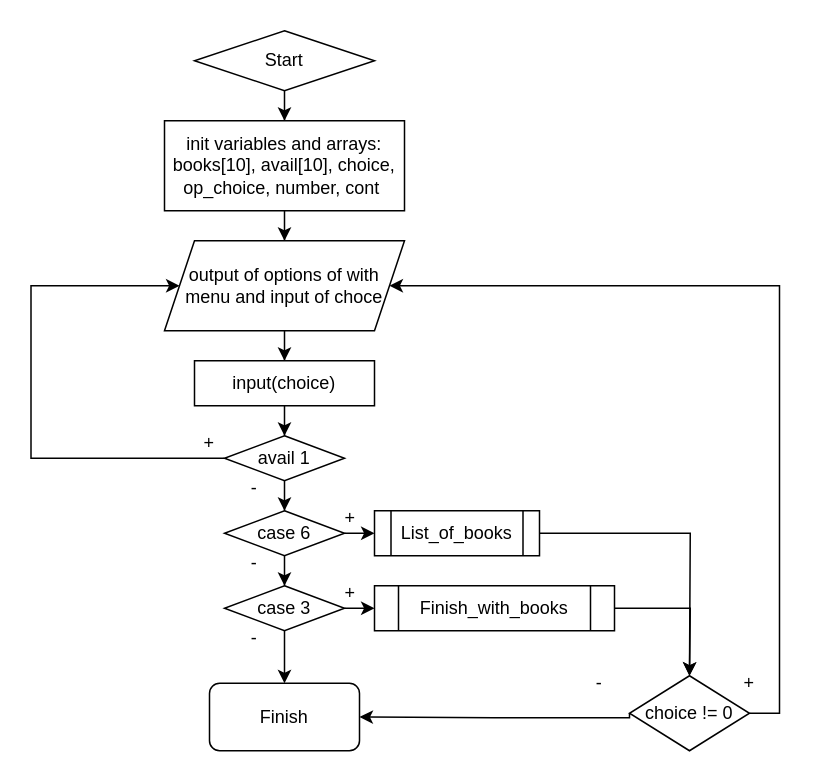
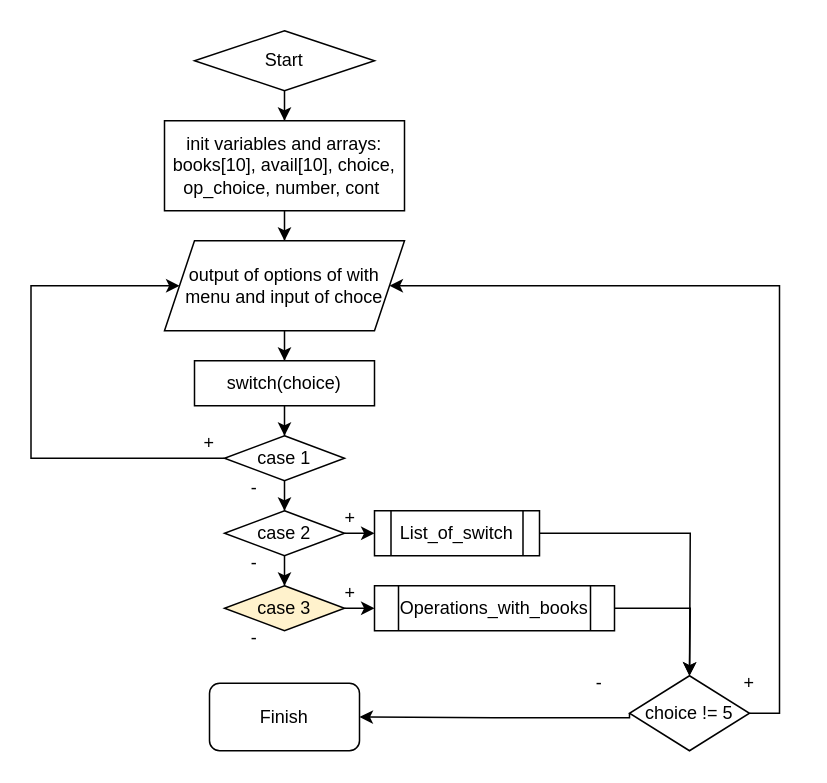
(284, 383) -> (284, 383)
(284, 458) -> (284, 458)
(284, 533) -> (284, 533)
(457, 533) -> (457, 533)
(284, 608) -> (284, 608)
(494, 608) -> (494, 608)
(284, 659) -> none
(689, 713) -> (689, 713)
